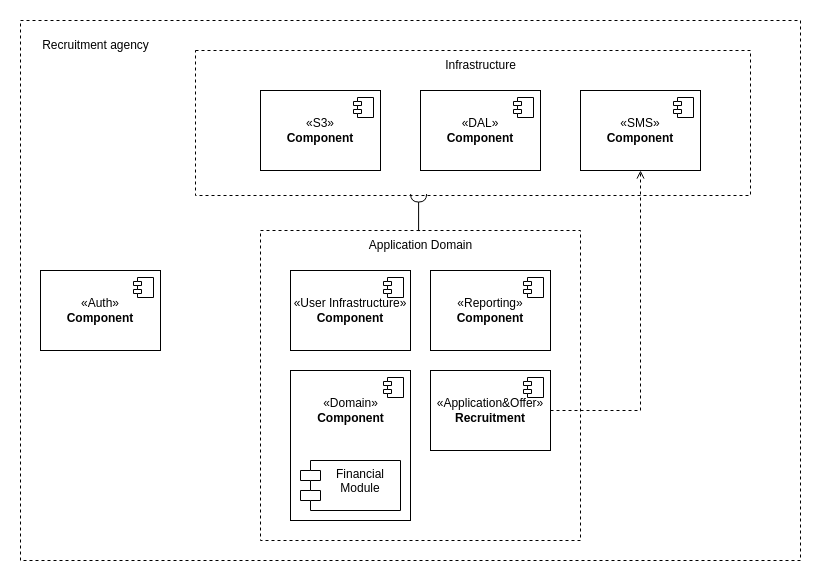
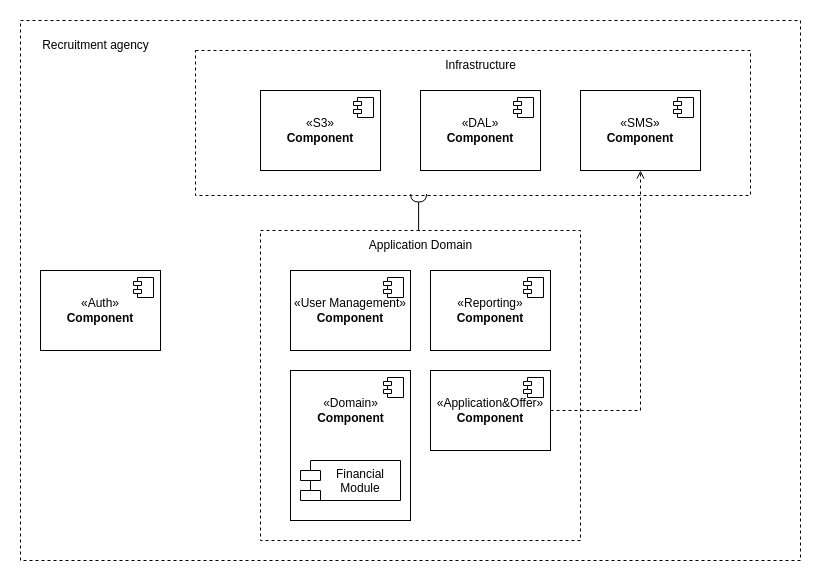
(351, 311) -> (351, 311)
(491, 411) -> (491, 411)
(351, 486) -> (351, 481)
